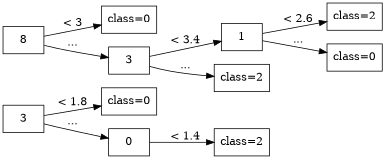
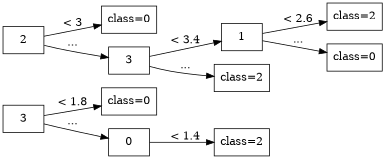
(23, 40) -> (23, 40)
